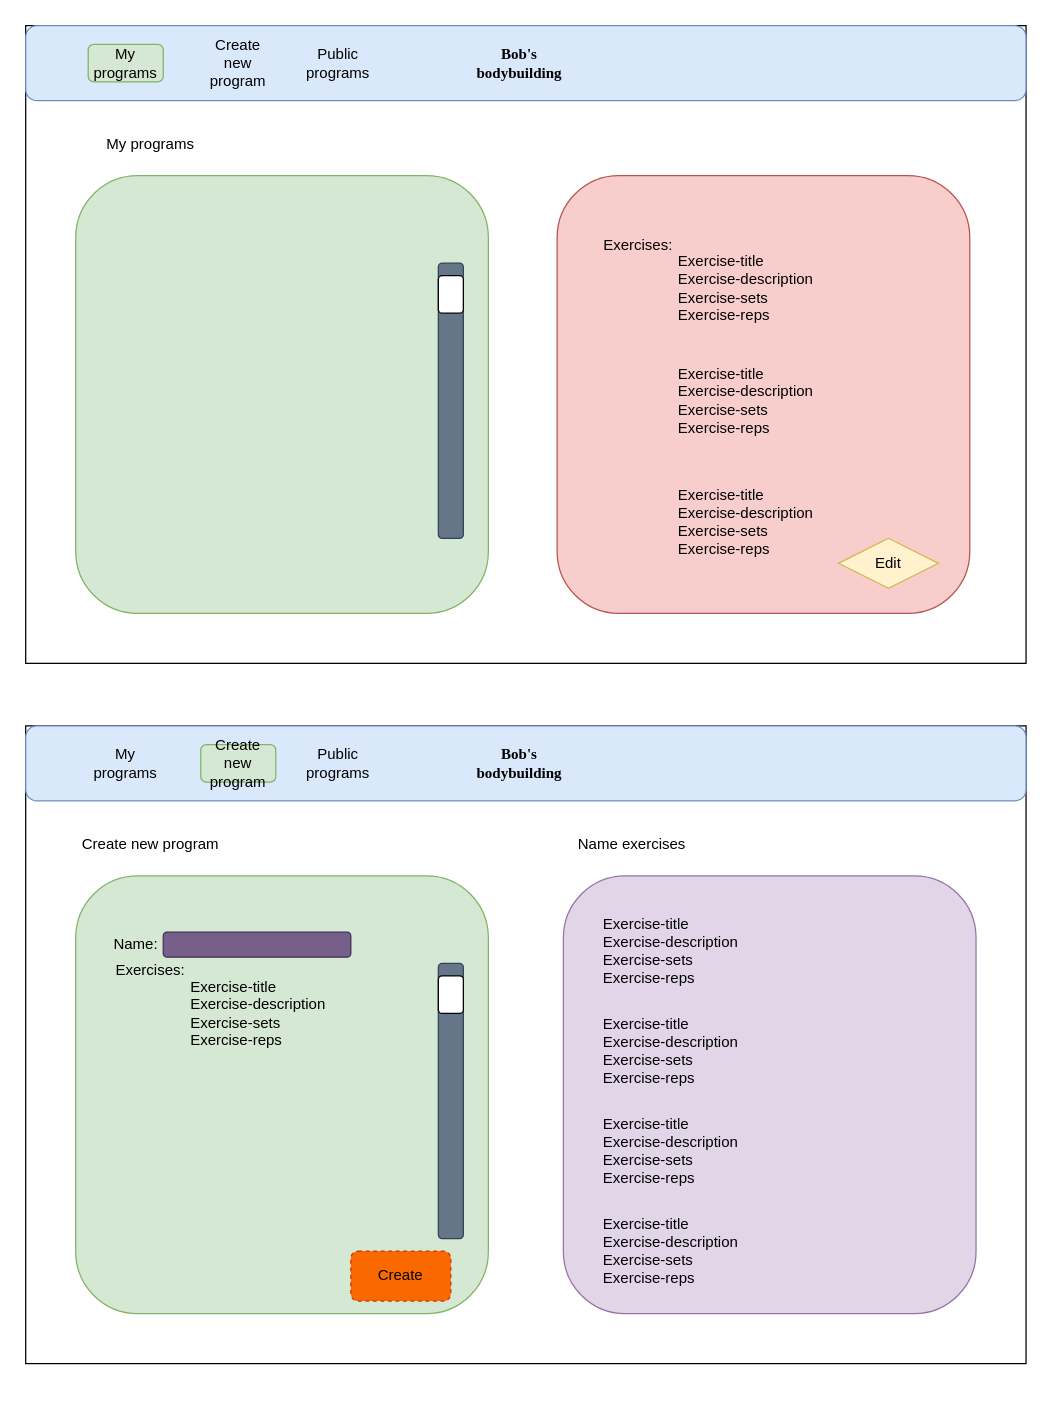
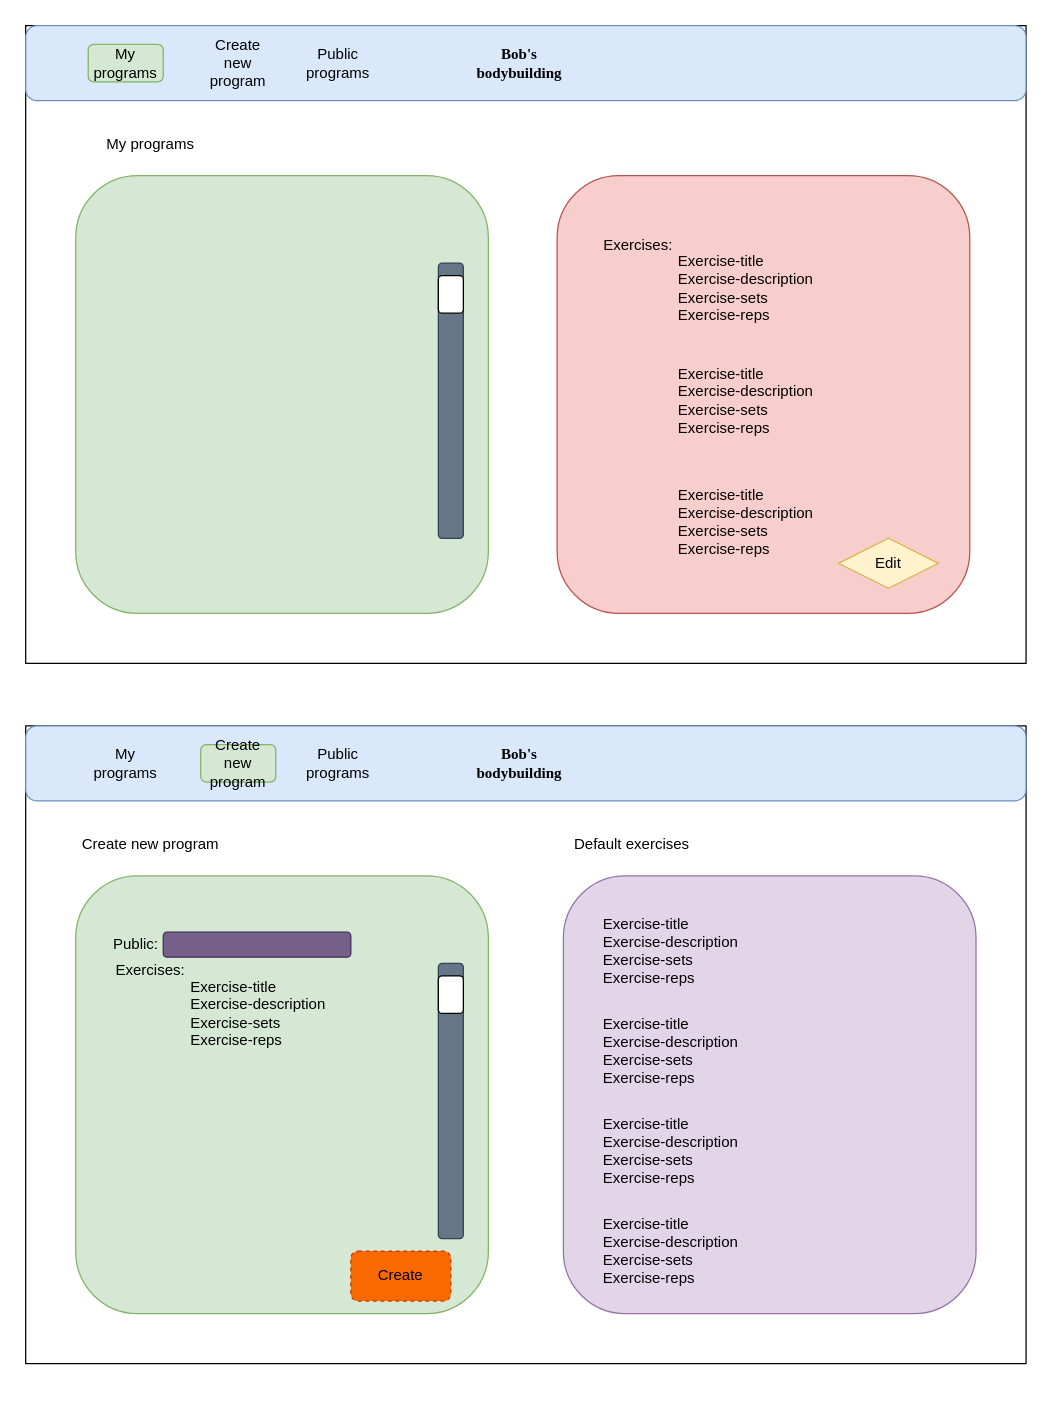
(632, 844) -> (632, 844)
(138, 944) -> (138, 944)
